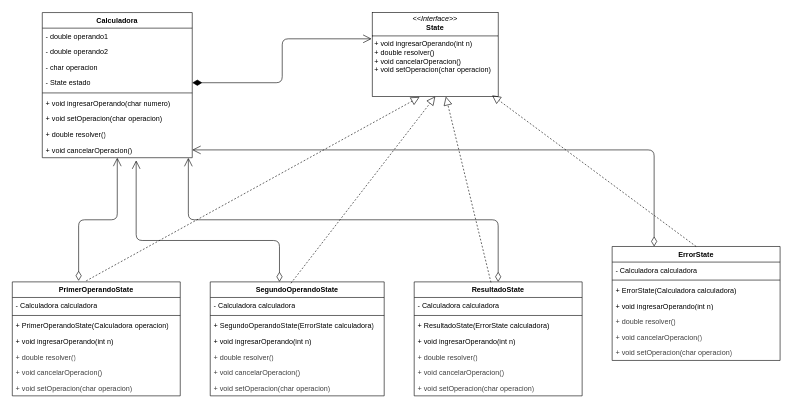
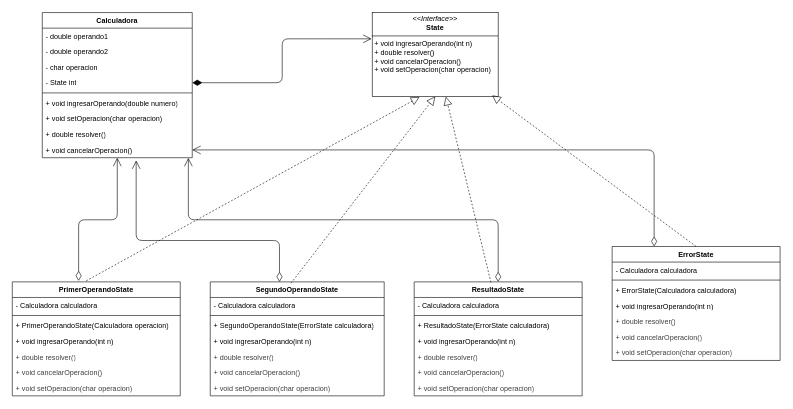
(72, 83) -> (65, 83)
(114, 104) -> (117, 104)
